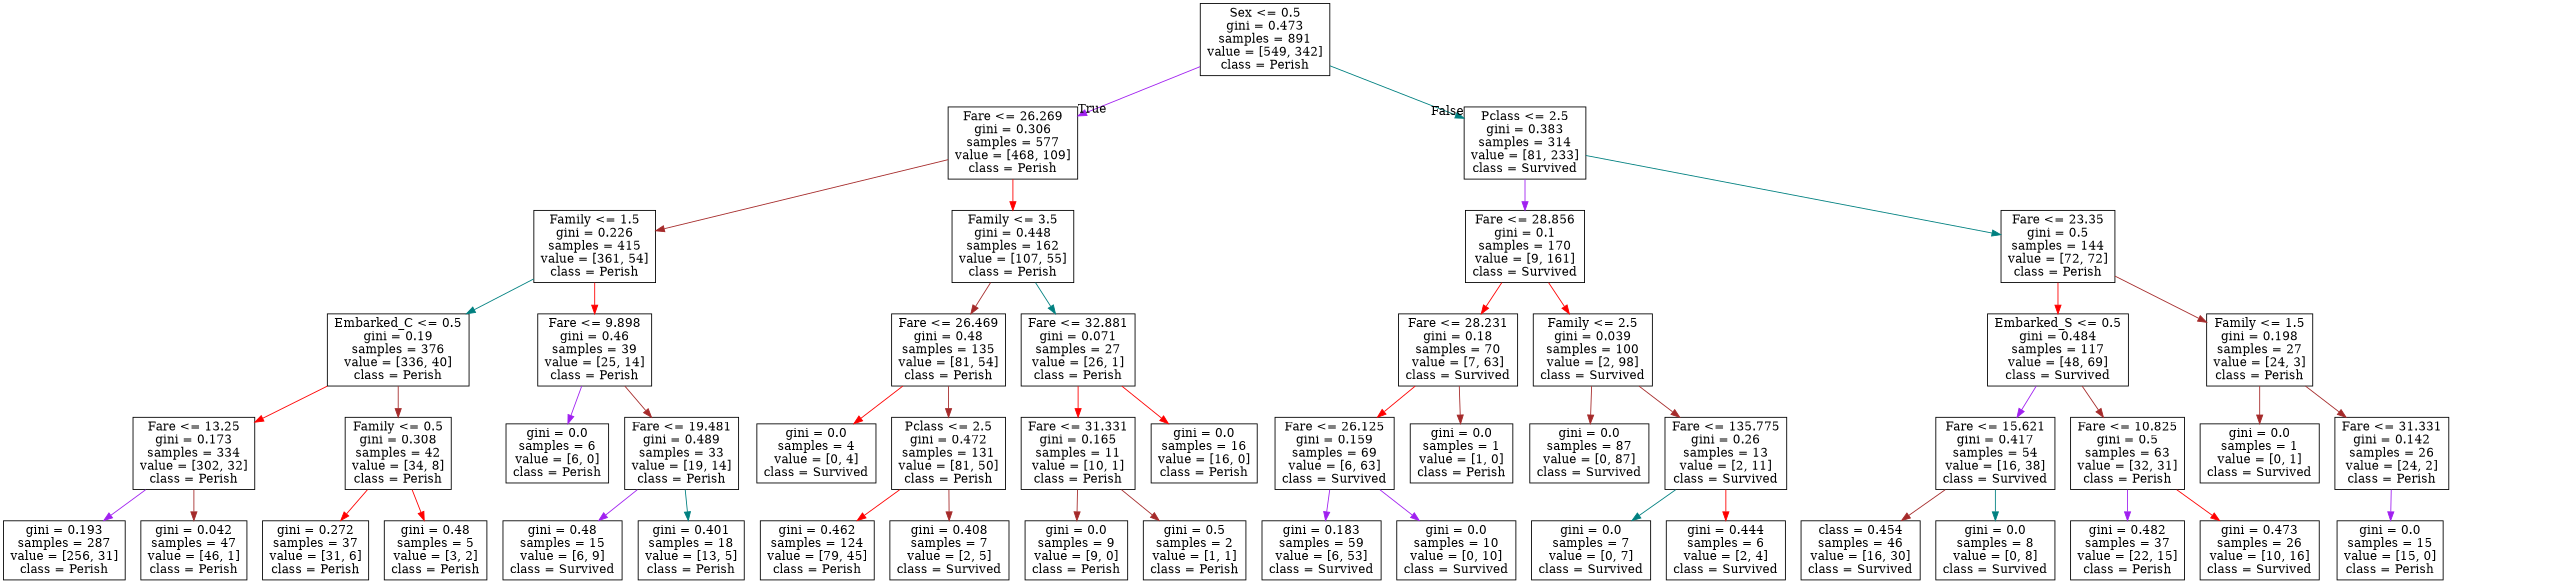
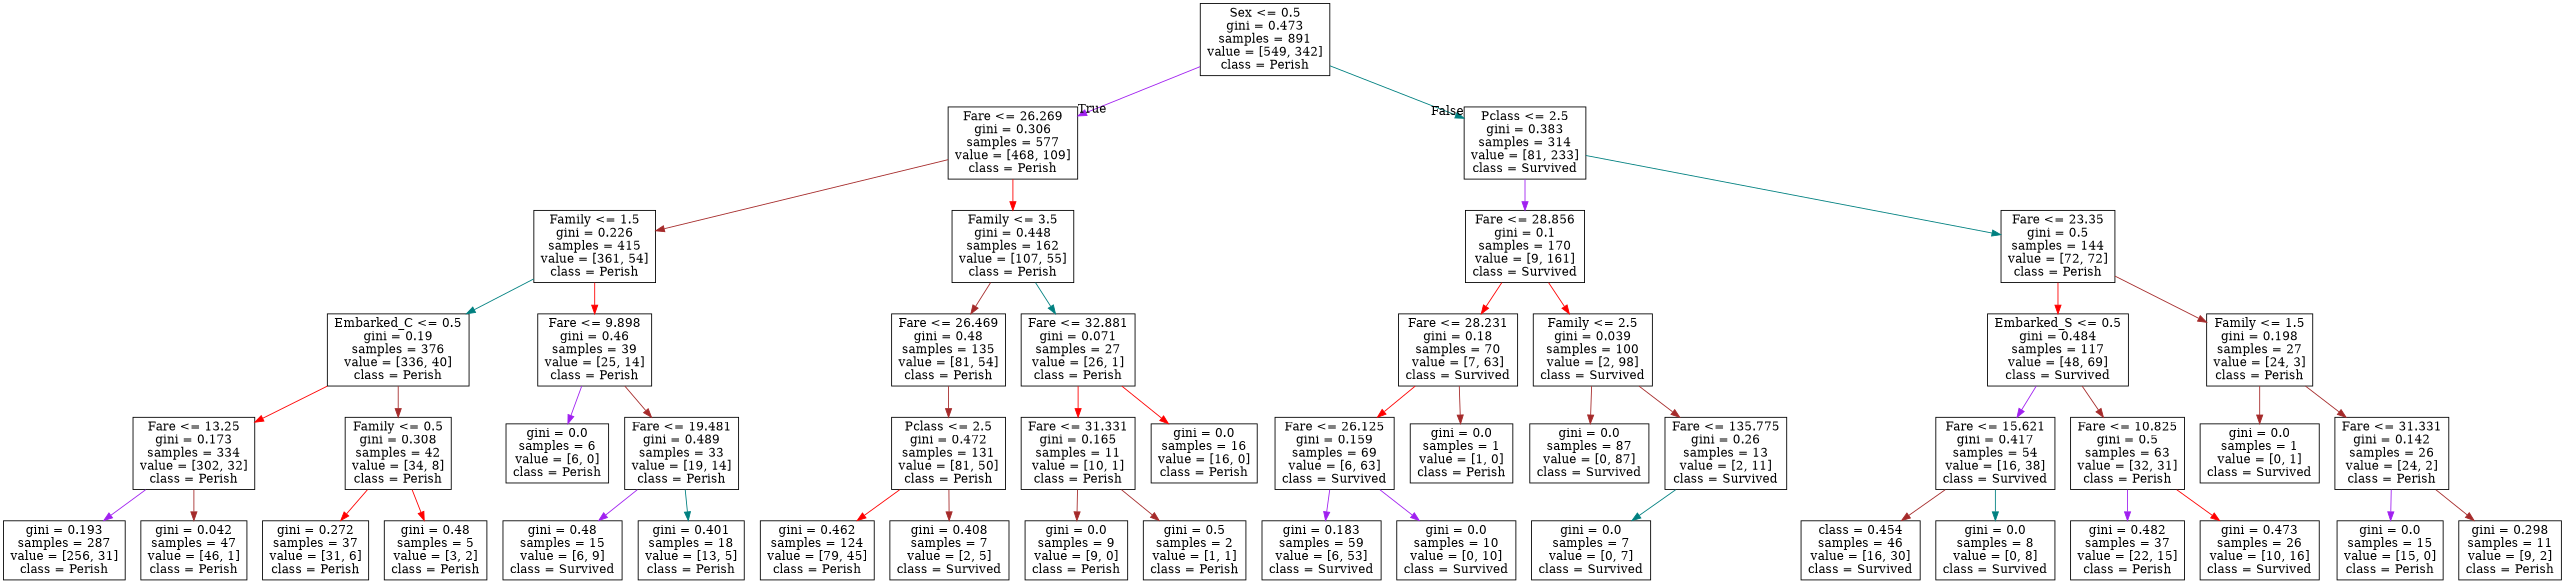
(816, 453) -> none
(1726, 550) -> none
none -> (2510, 550)
